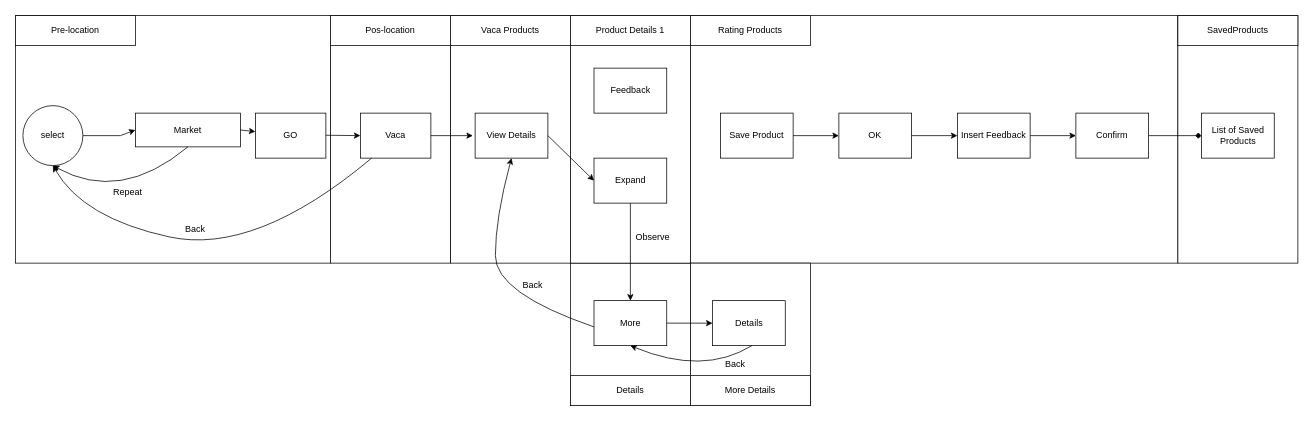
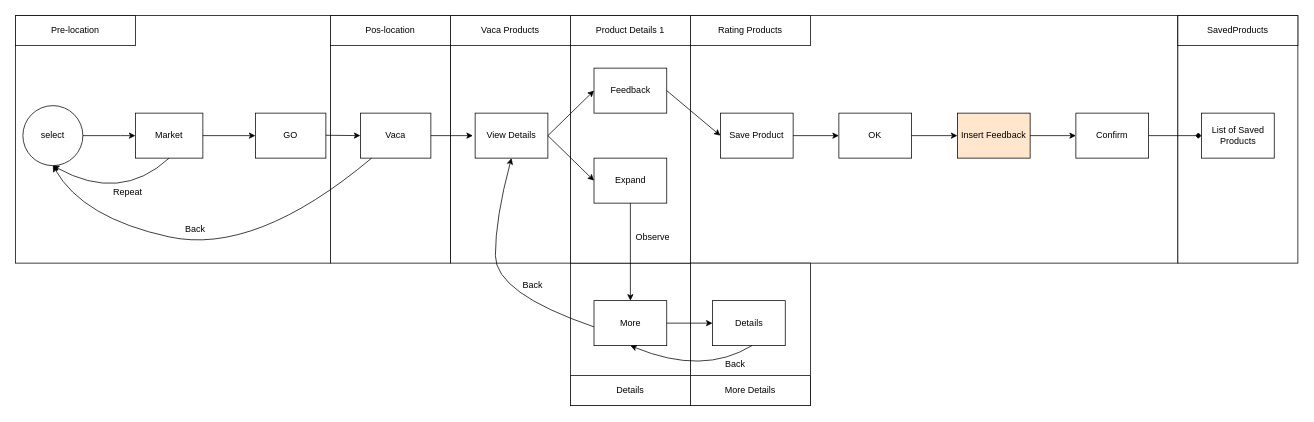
none -> (572, 112)
none -> (692, 112)
(188, 130) -> (169, 135)
(994, 135) -> (994, 135)
